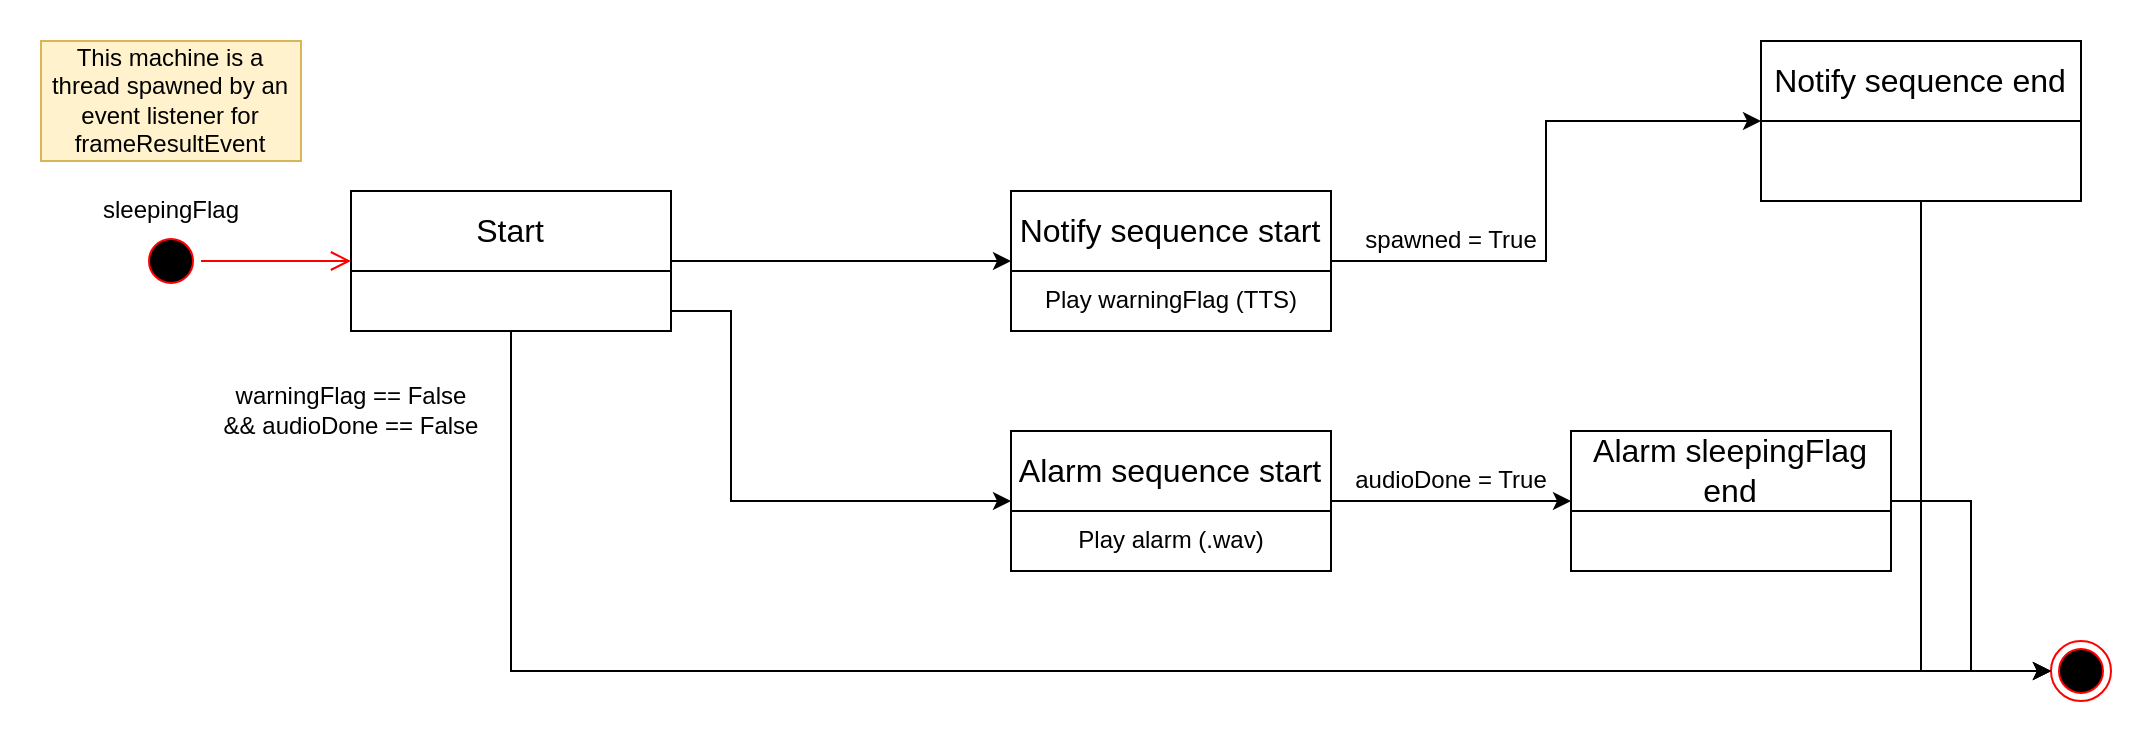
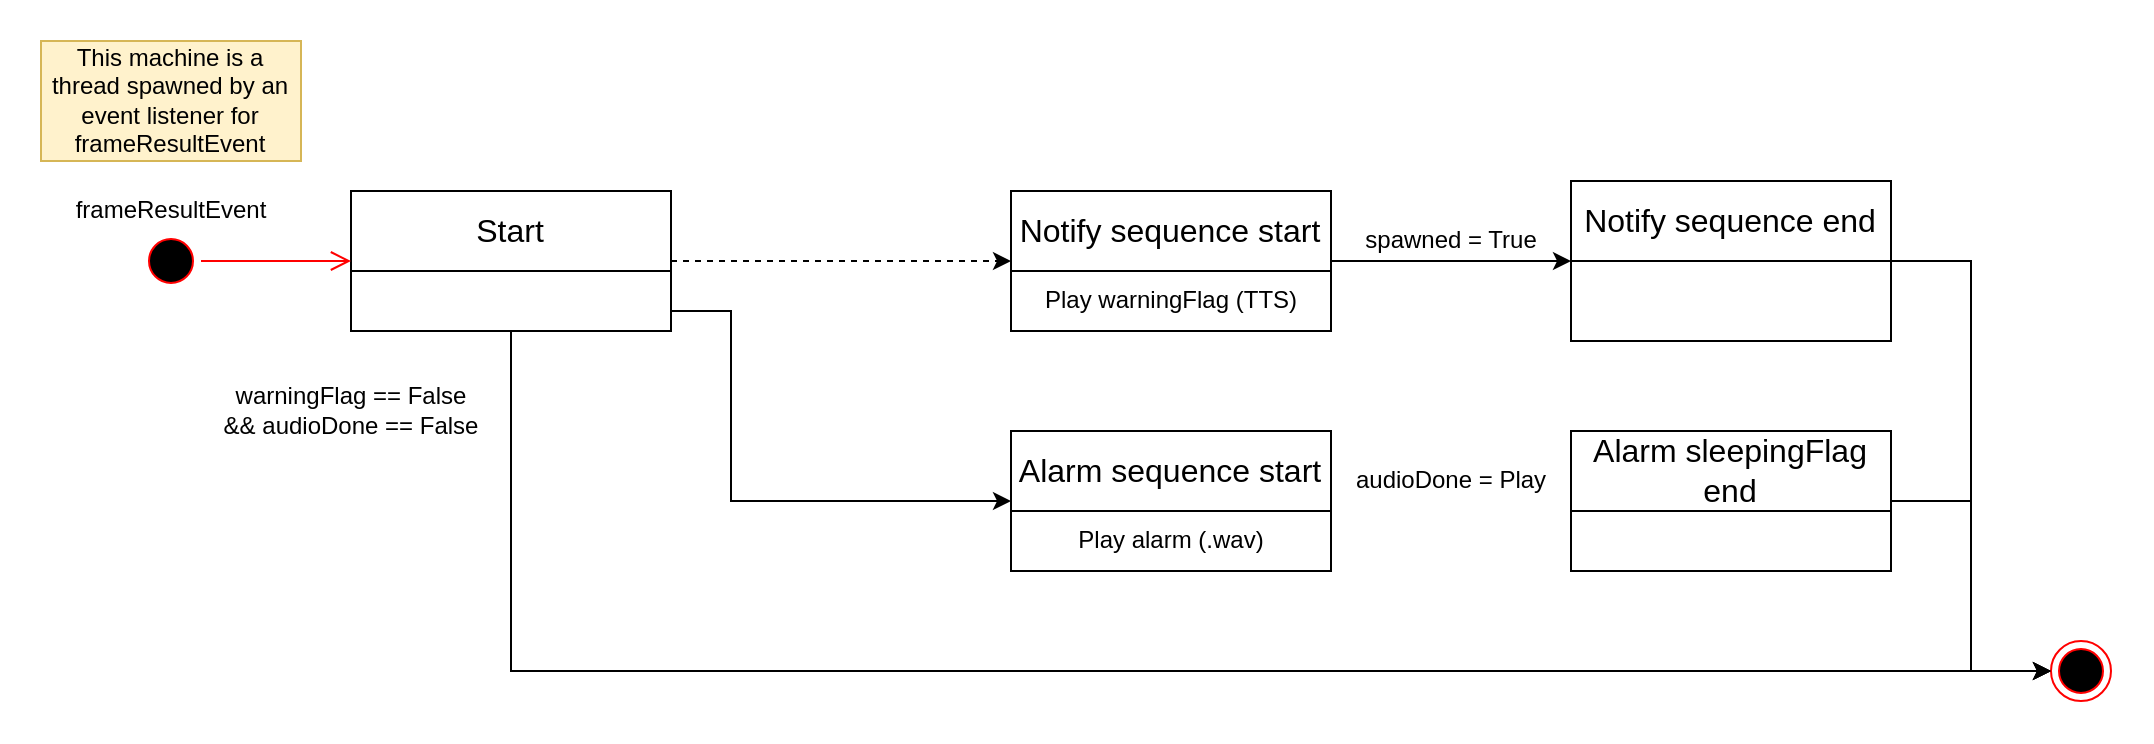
(1921, 121) -> (1731, 261)
(172, 211) -> (172, 211)
(835, 261) -> (835, 261)
(1452, 481) -> (1452, 481)
(1446, 501) -> none
